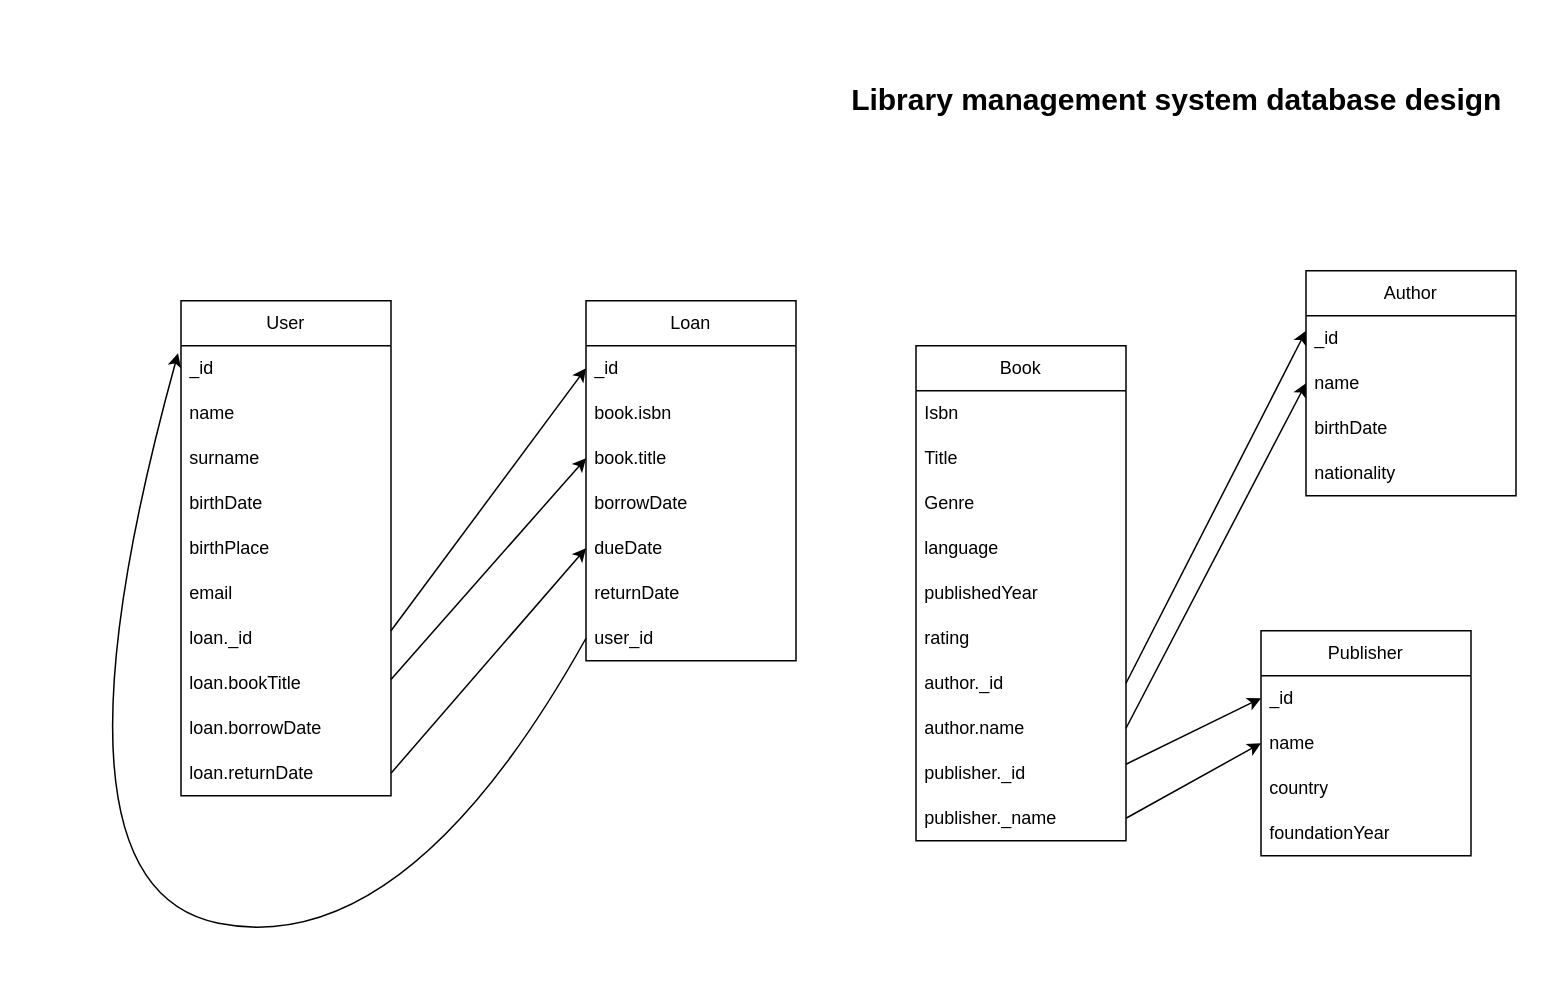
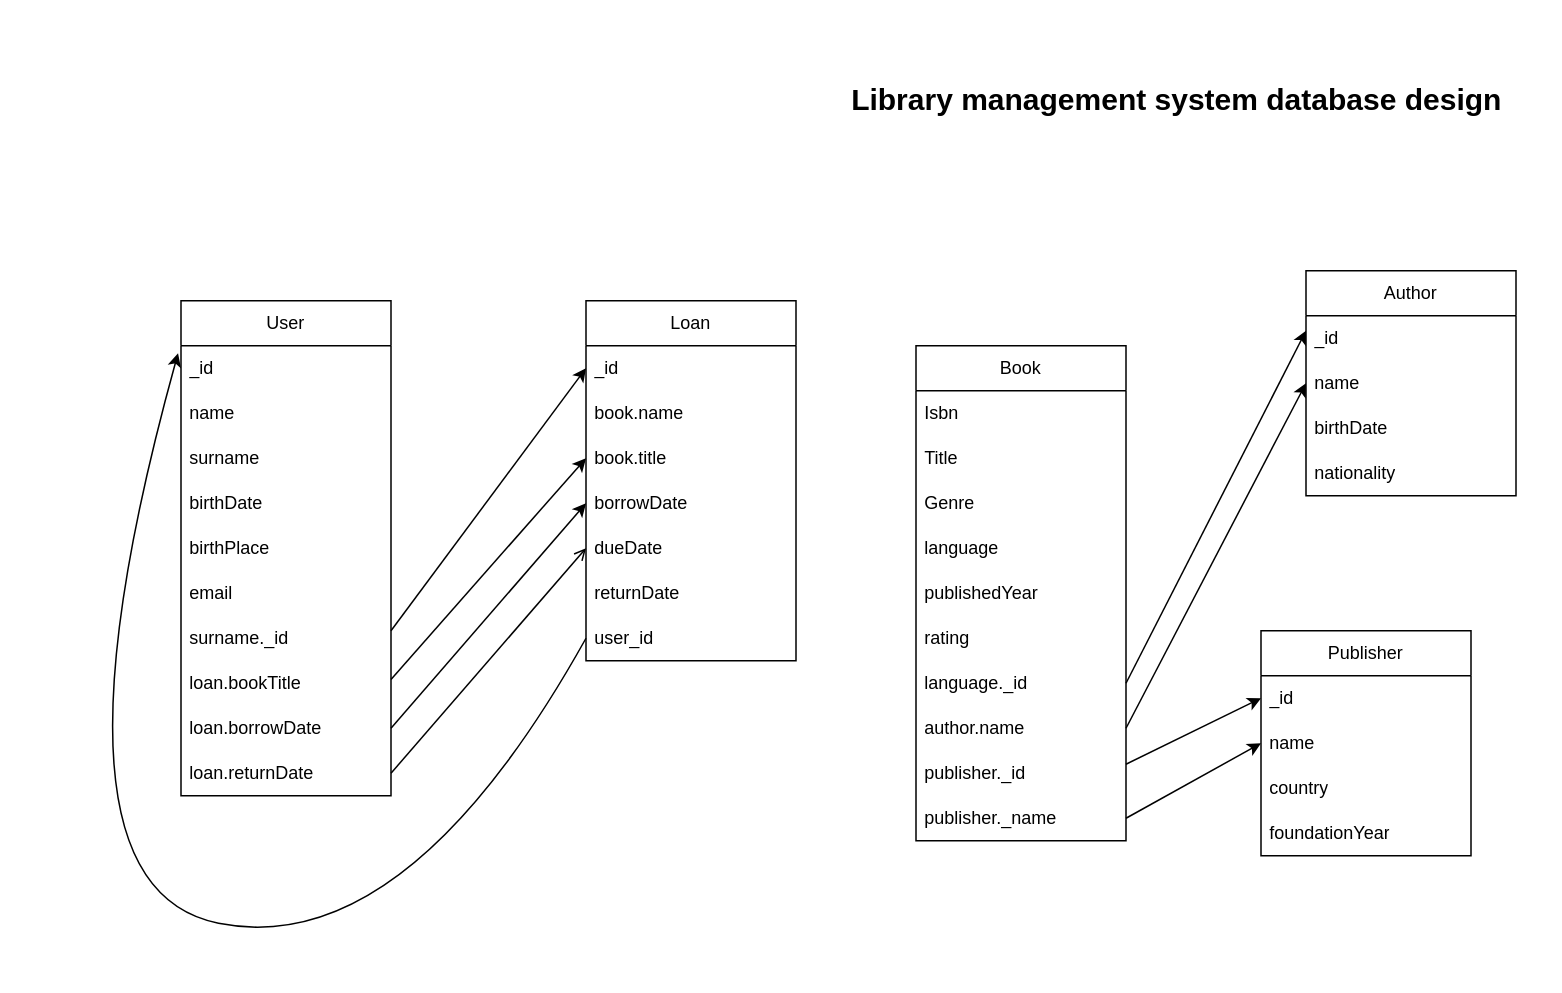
(635, 413) -> (638, 413)
(578, 557) -> (580, 555)
none -> (486, 619)
(223, 638) -> (241, 638)
(970, 683) -> (978, 683)
